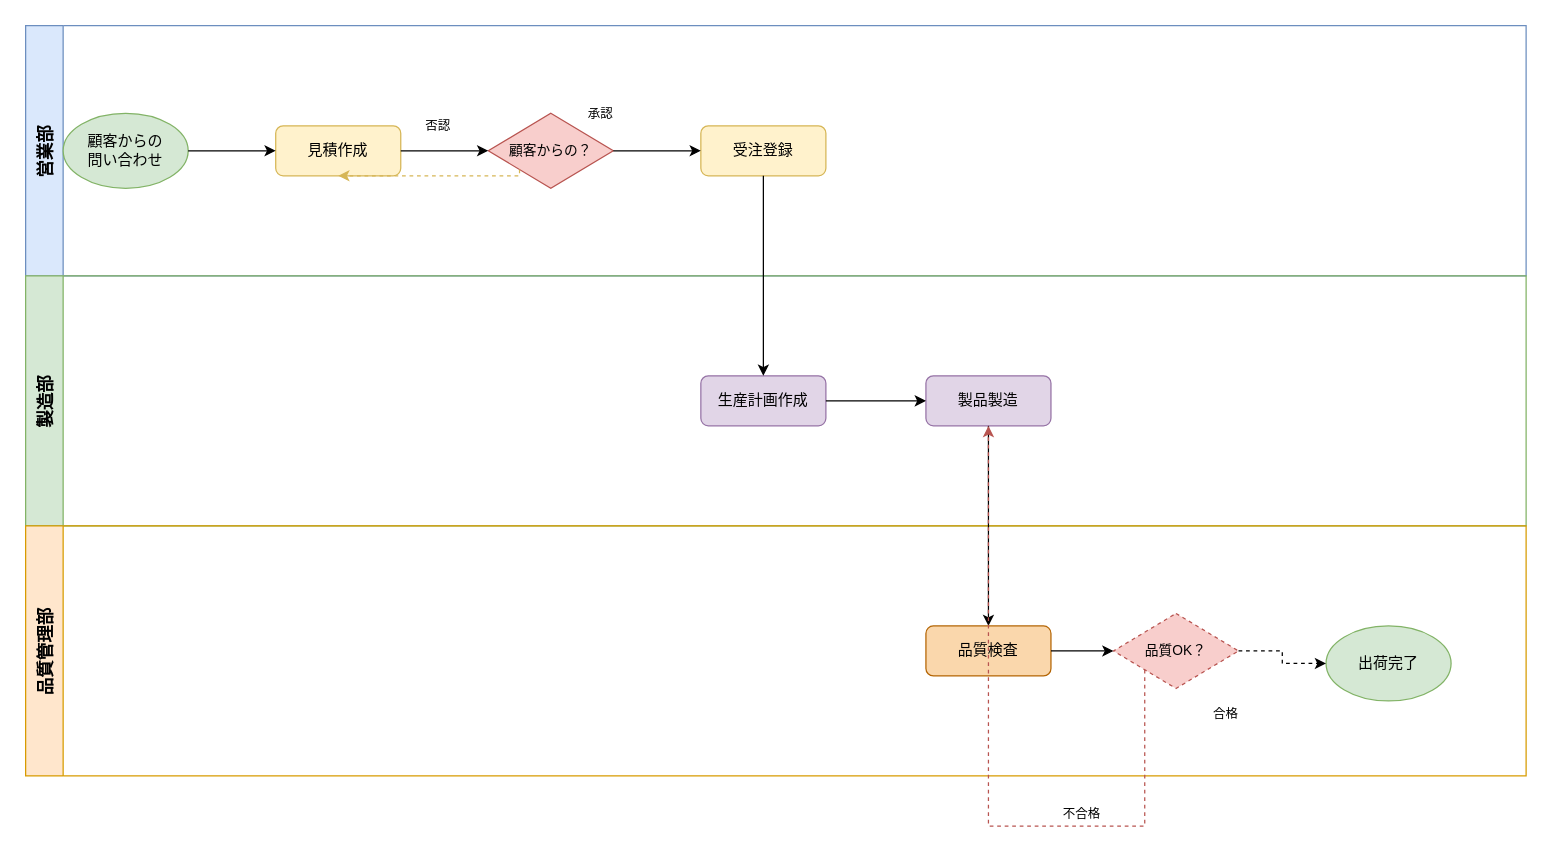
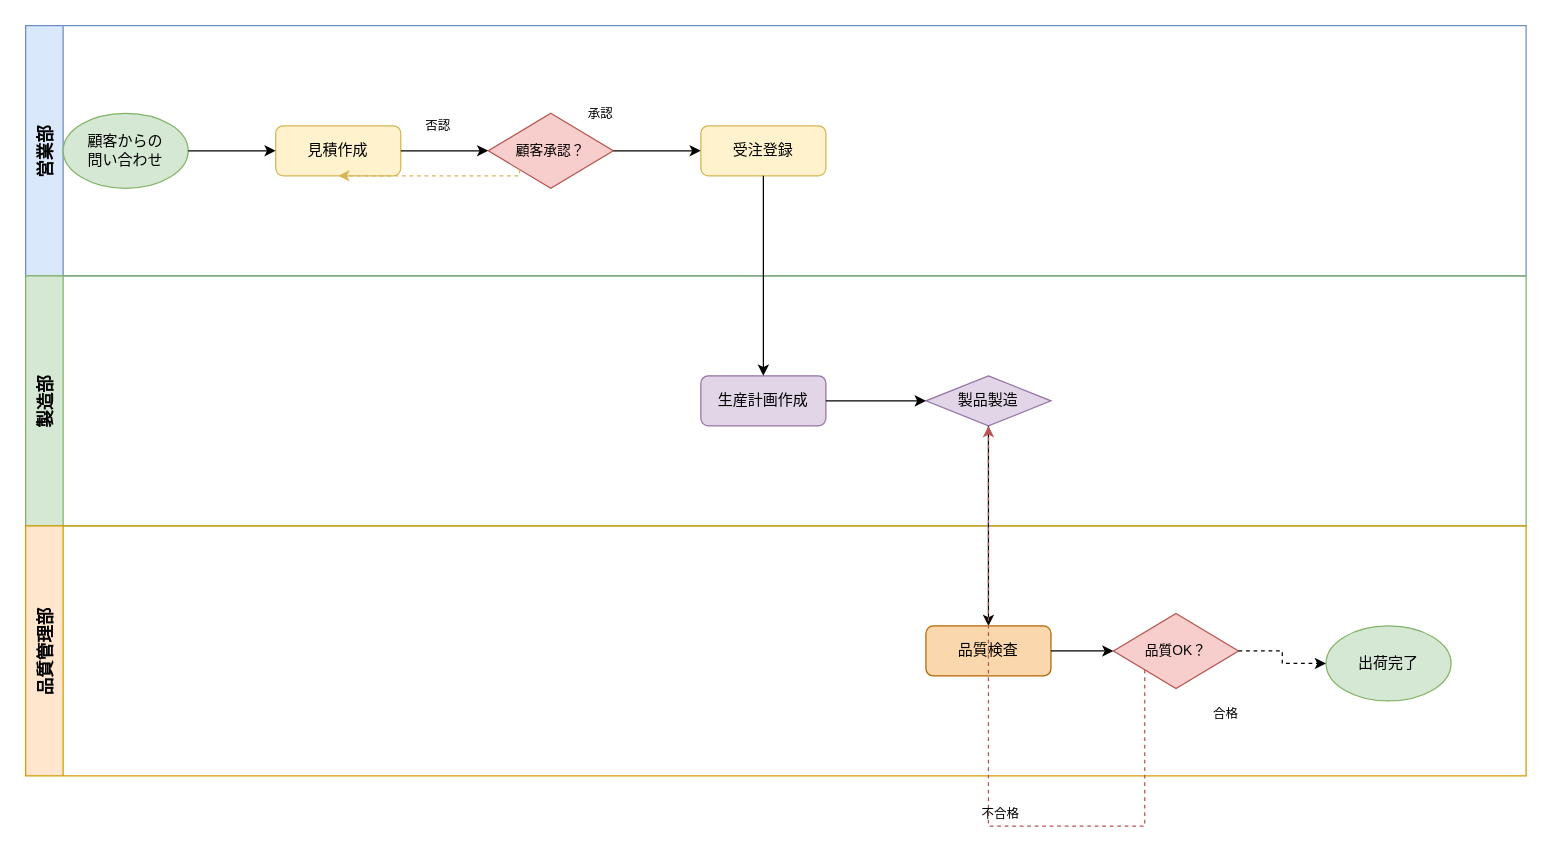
(551, 151) -> (551, 151)
(988, 401) -> (988, 401)
(1176, 651) -> (1176, 651)
(1082, 813) -> (1001, 813)
